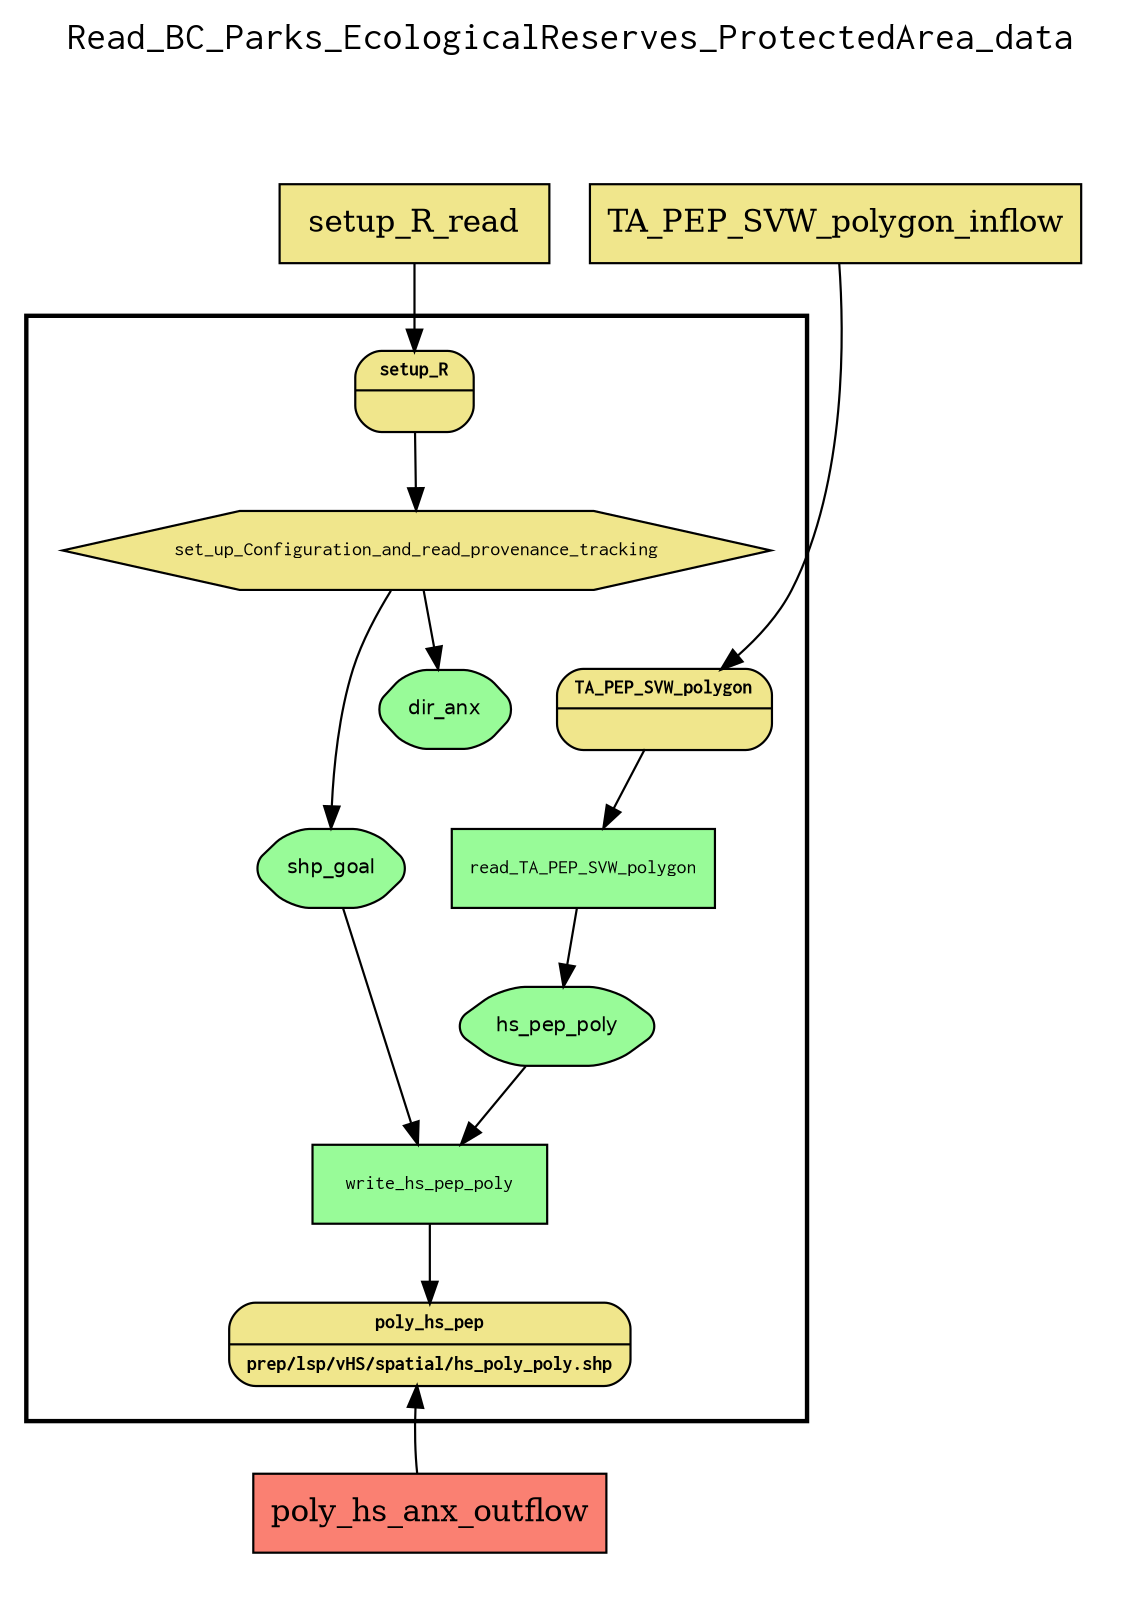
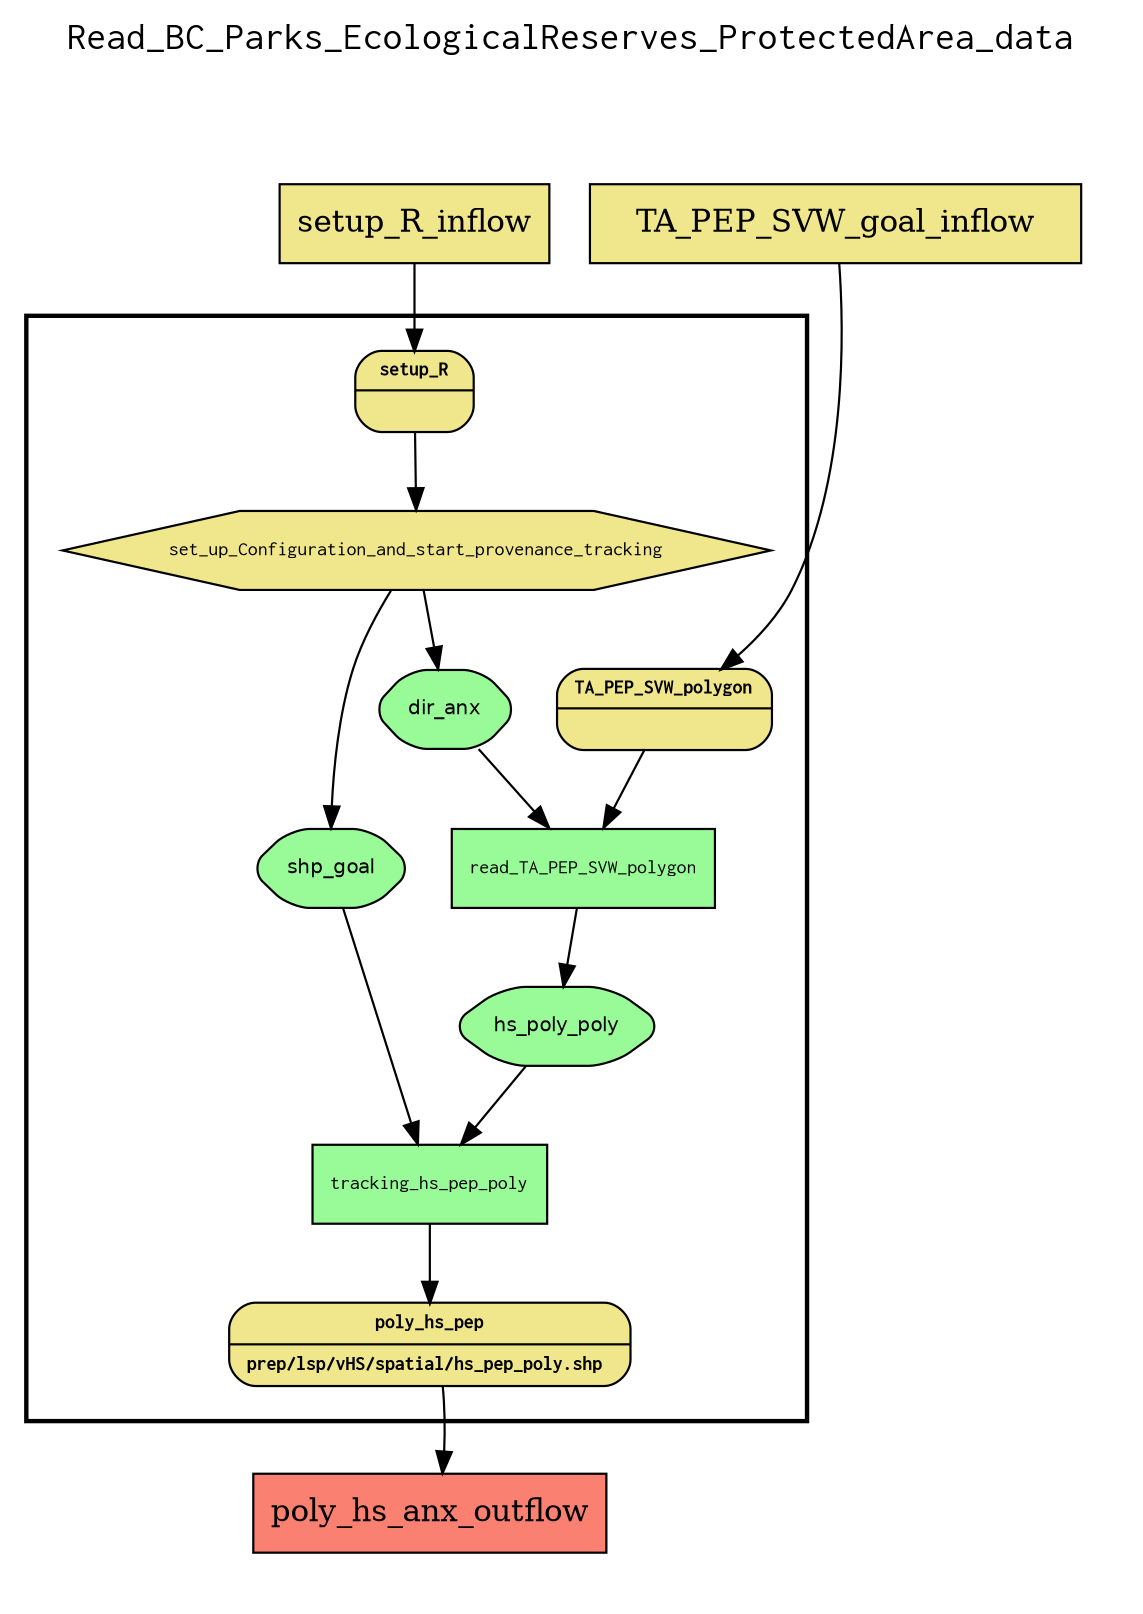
(414, 224) -> (414, 224)
(836, 224) -> (836, 224)
(417, 550) -> (417, 550)
none -> (507, 780)
(557, 1026) -> (557, 1026)
(430, 1184) -> (430, 1184)
(430, 1364) -> (425, 1364)
(415, 1440) -> (445, 1418)
